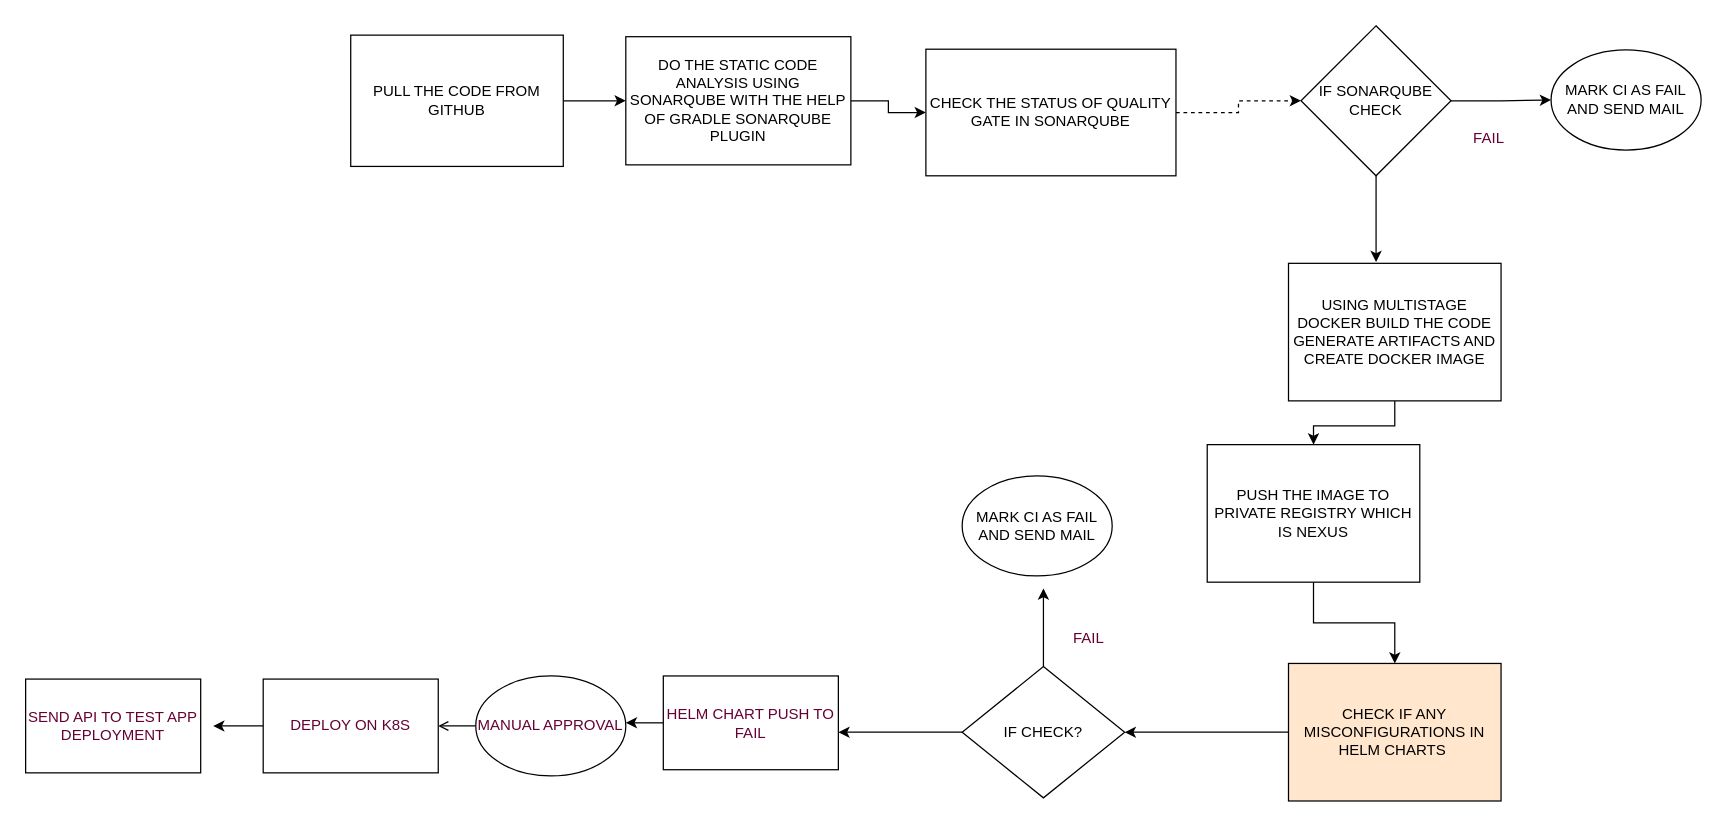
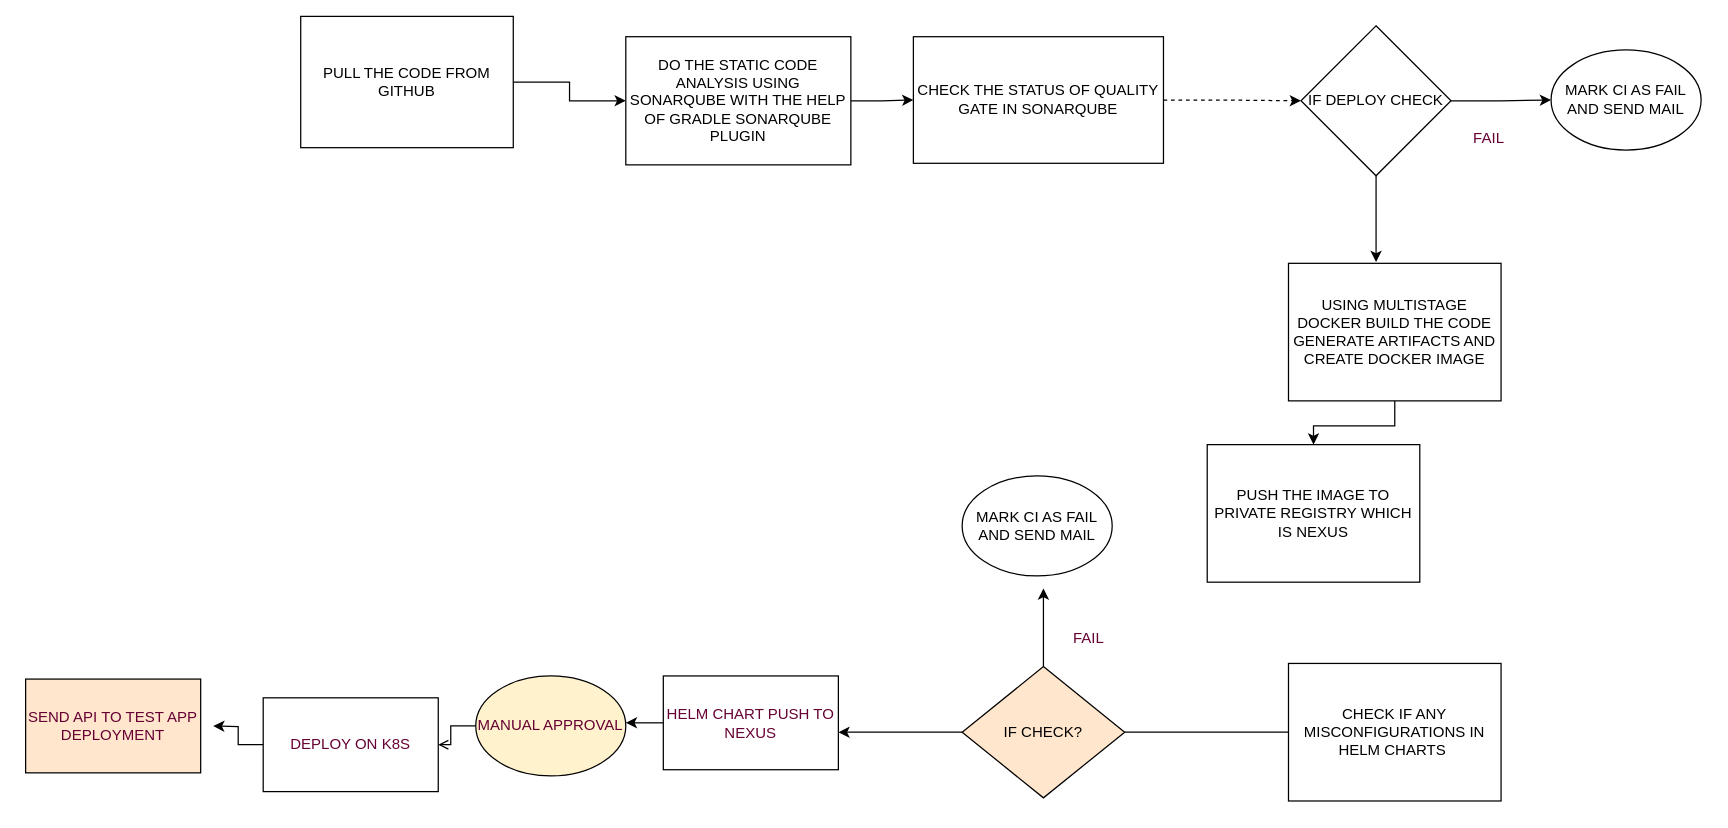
(457, 101) -> (407, 82)
(1376, 101) -> (1376, 101)
(1051, 112) -> (1038, 100)
(1349, 623) -> none
(751, 723) -> (751, 723)
(113, 726) -> (113, 726)
(351, 726) -> (351, 744)
(551, 726) -> (551, 726)
(1043, 732) -> (1043, 732)
(1134, 732) -> (1130, 732)
(1394, 732) -> (1394, 732)
